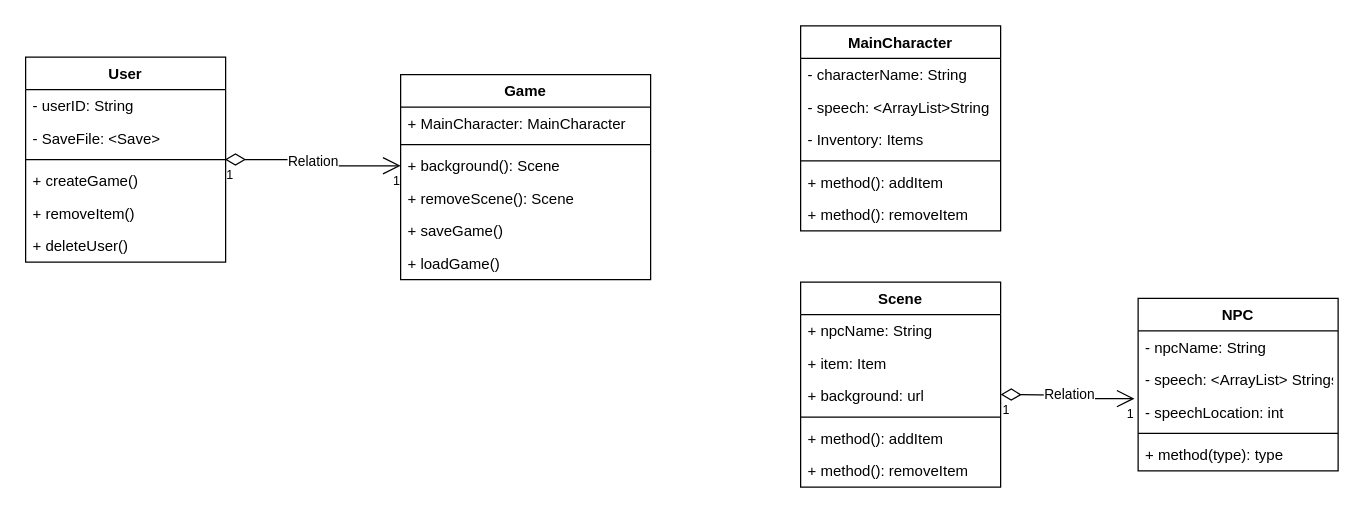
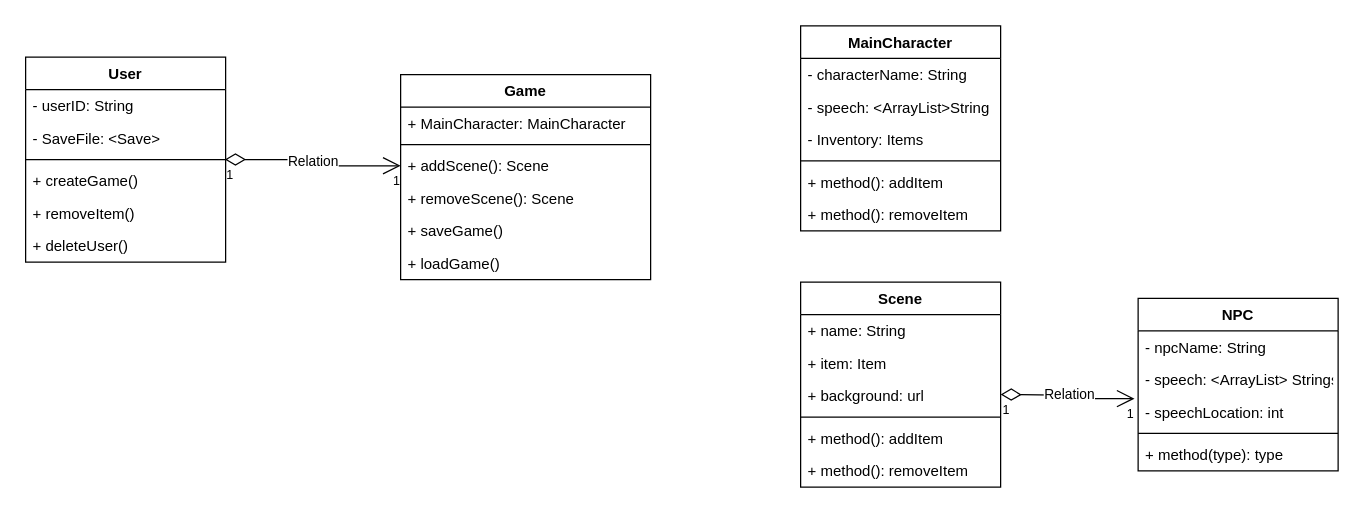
(490, 166) -> (481, 166)
(871, 331) -> (859, 331)
